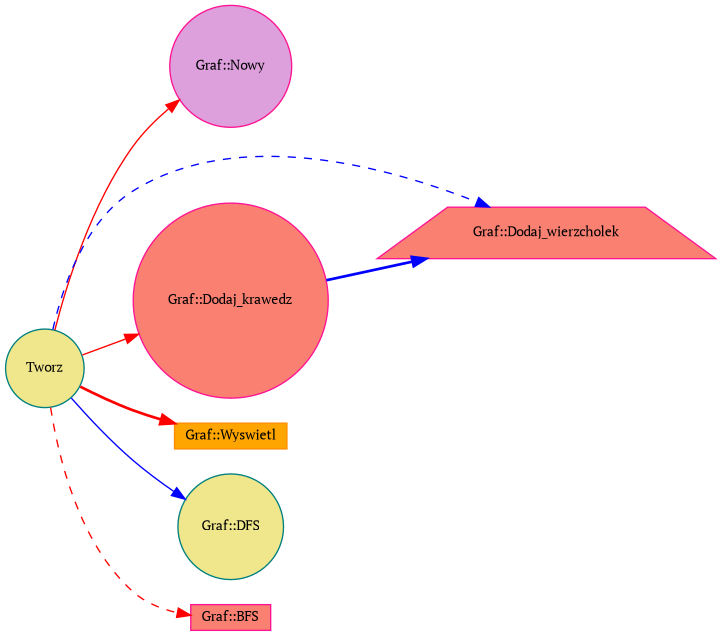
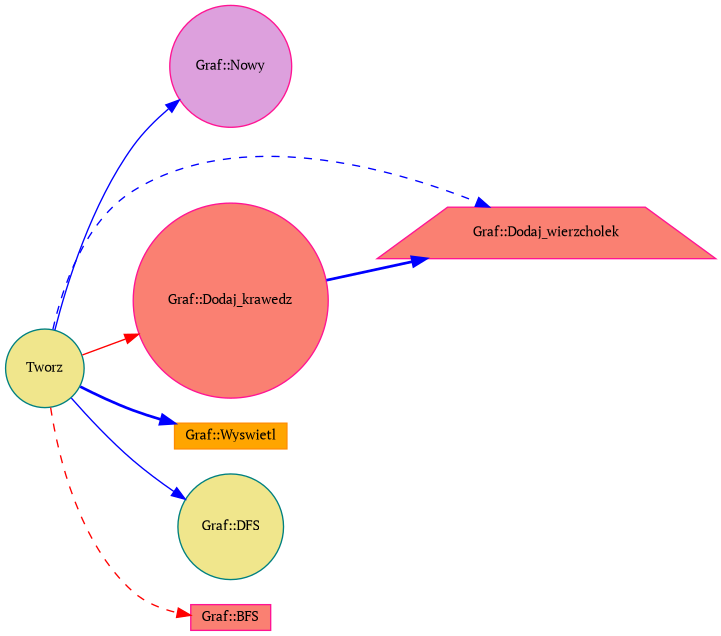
(96, 211) -> (96, 211)
(120, 405) -> (120, 405)
